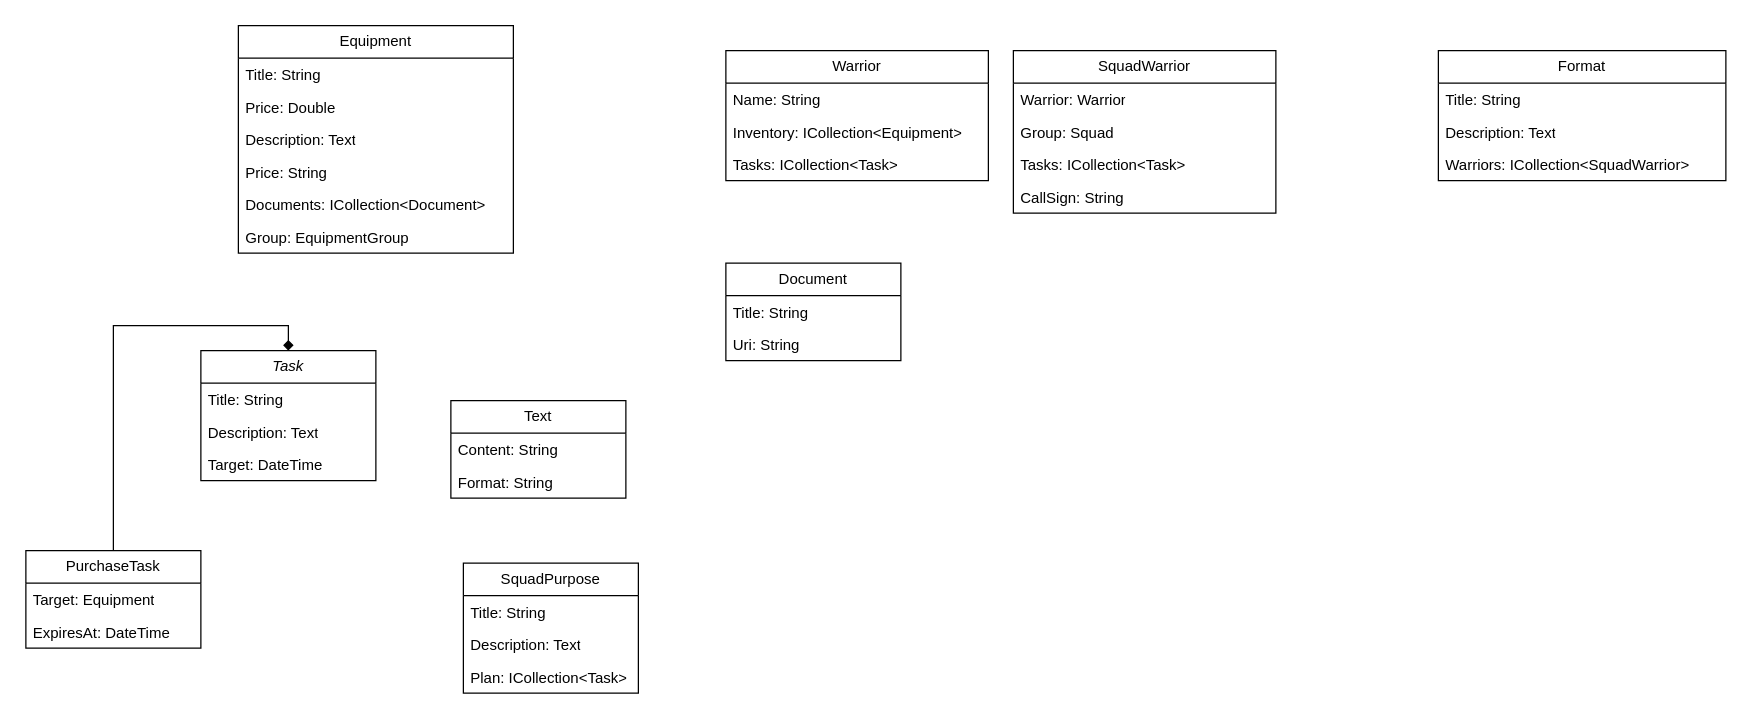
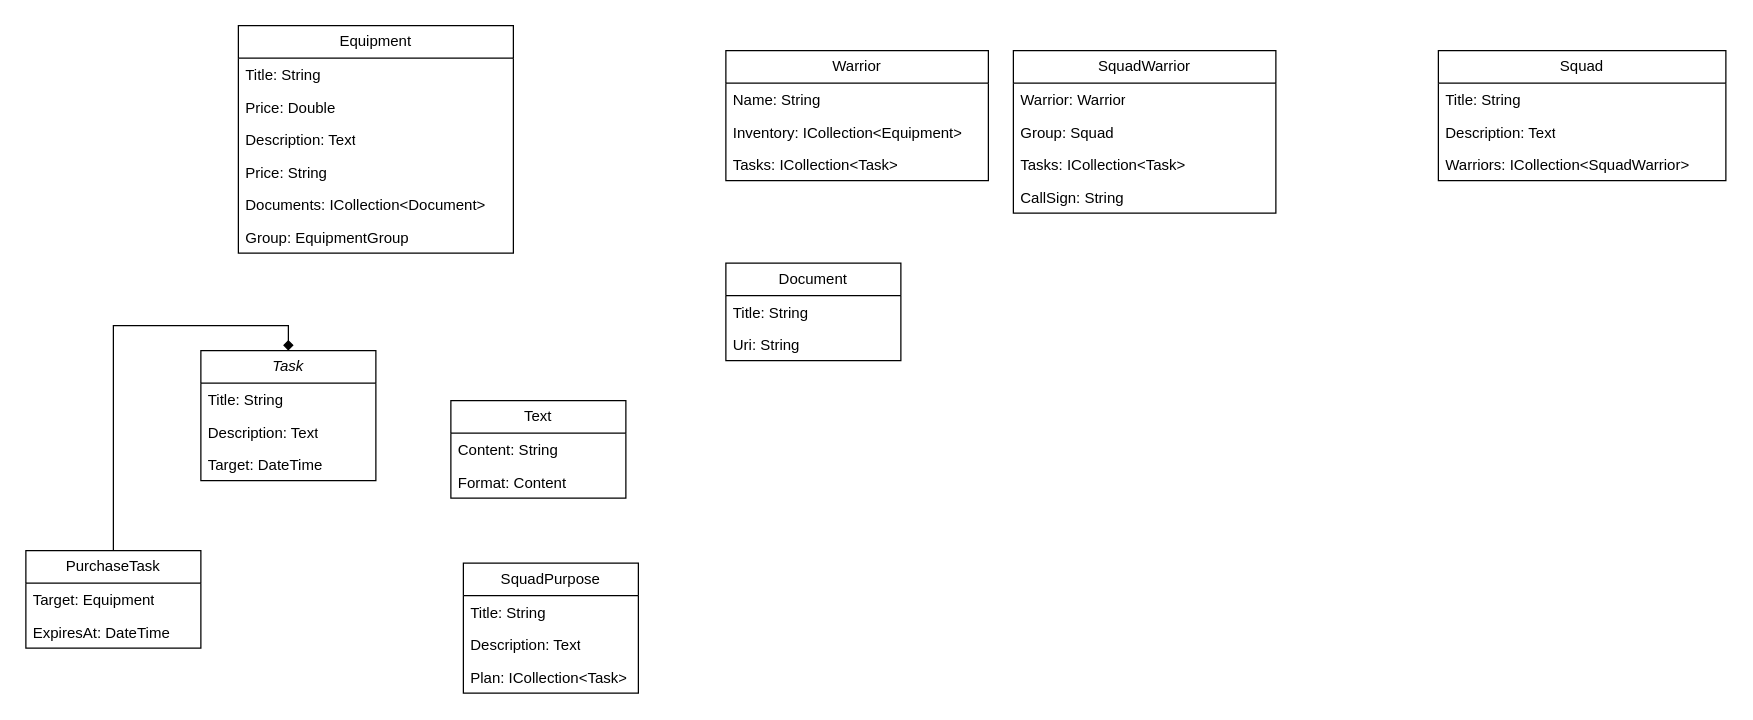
(1582, 67) -> (1582, 67)
(511, 483) -> (517, 483)
